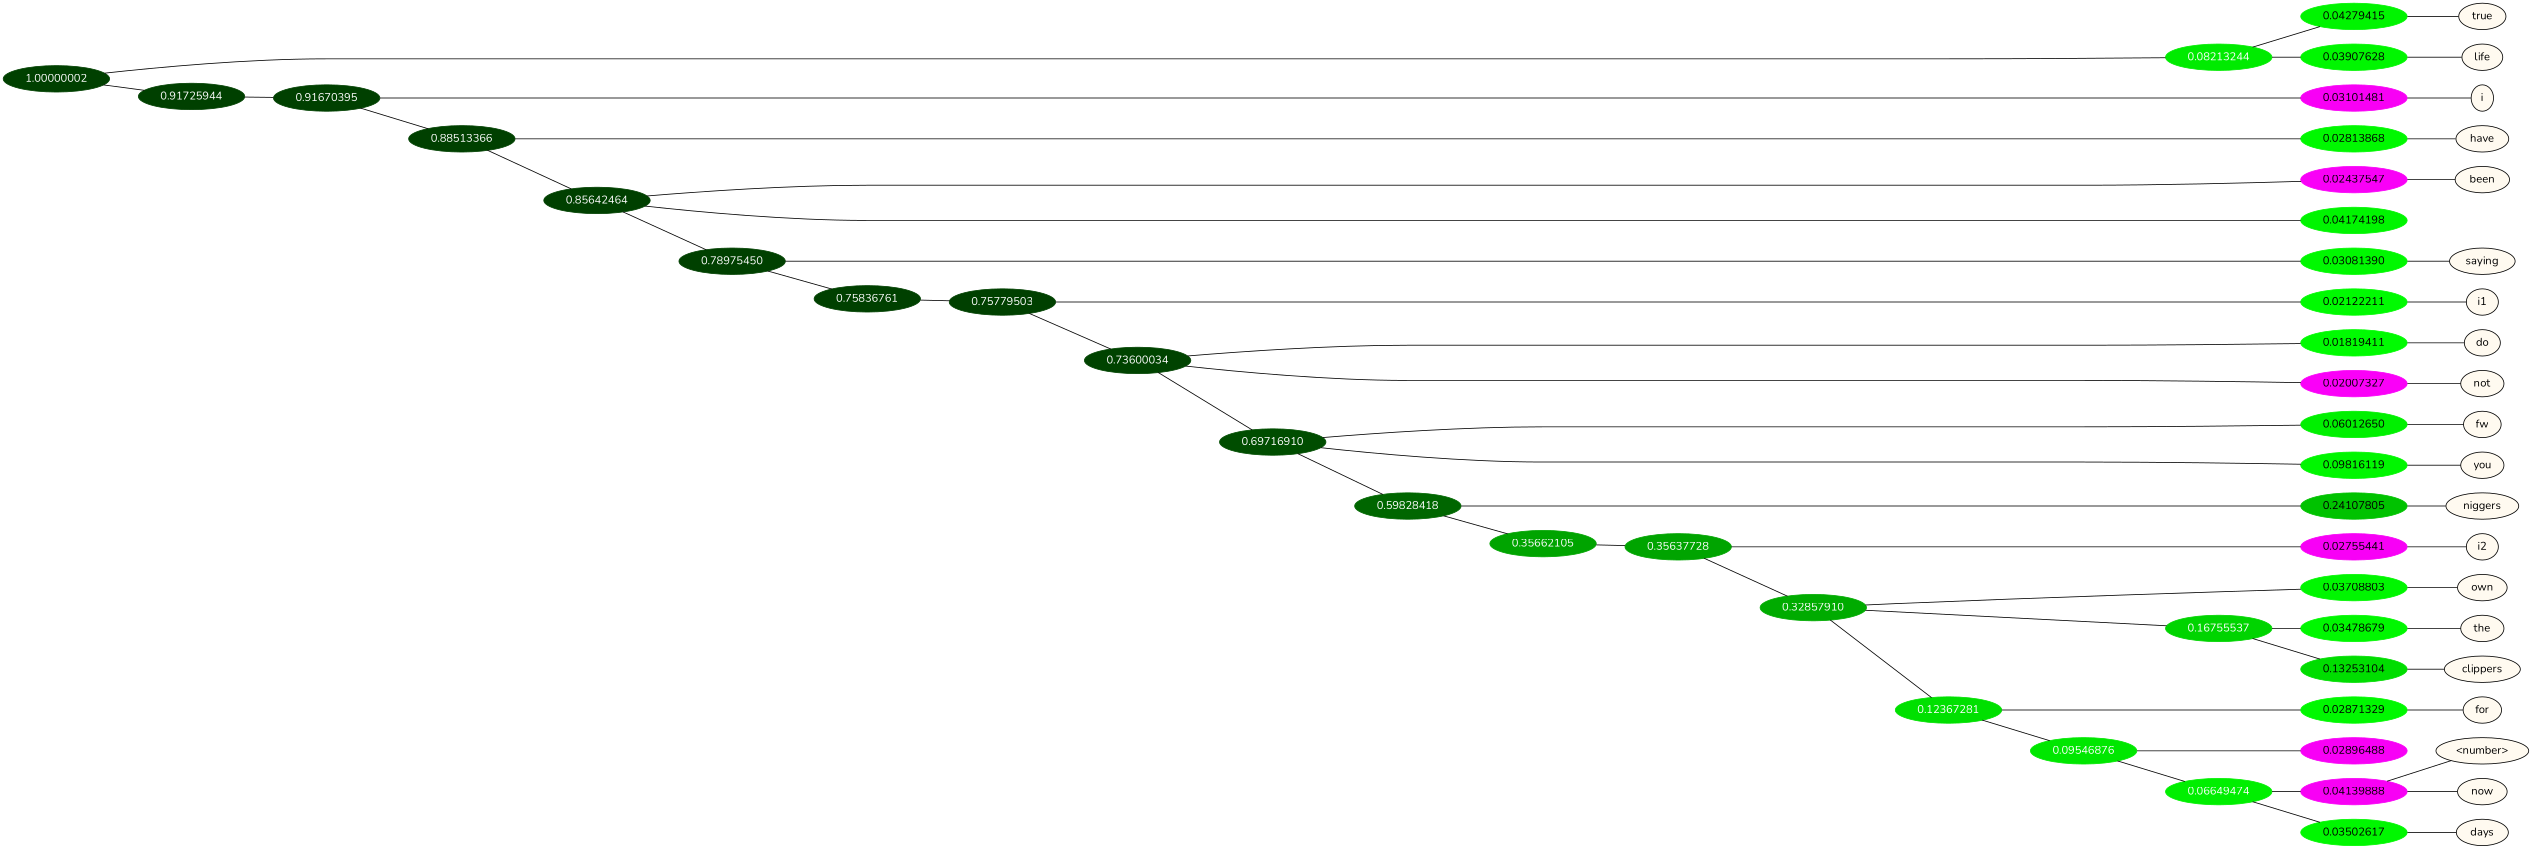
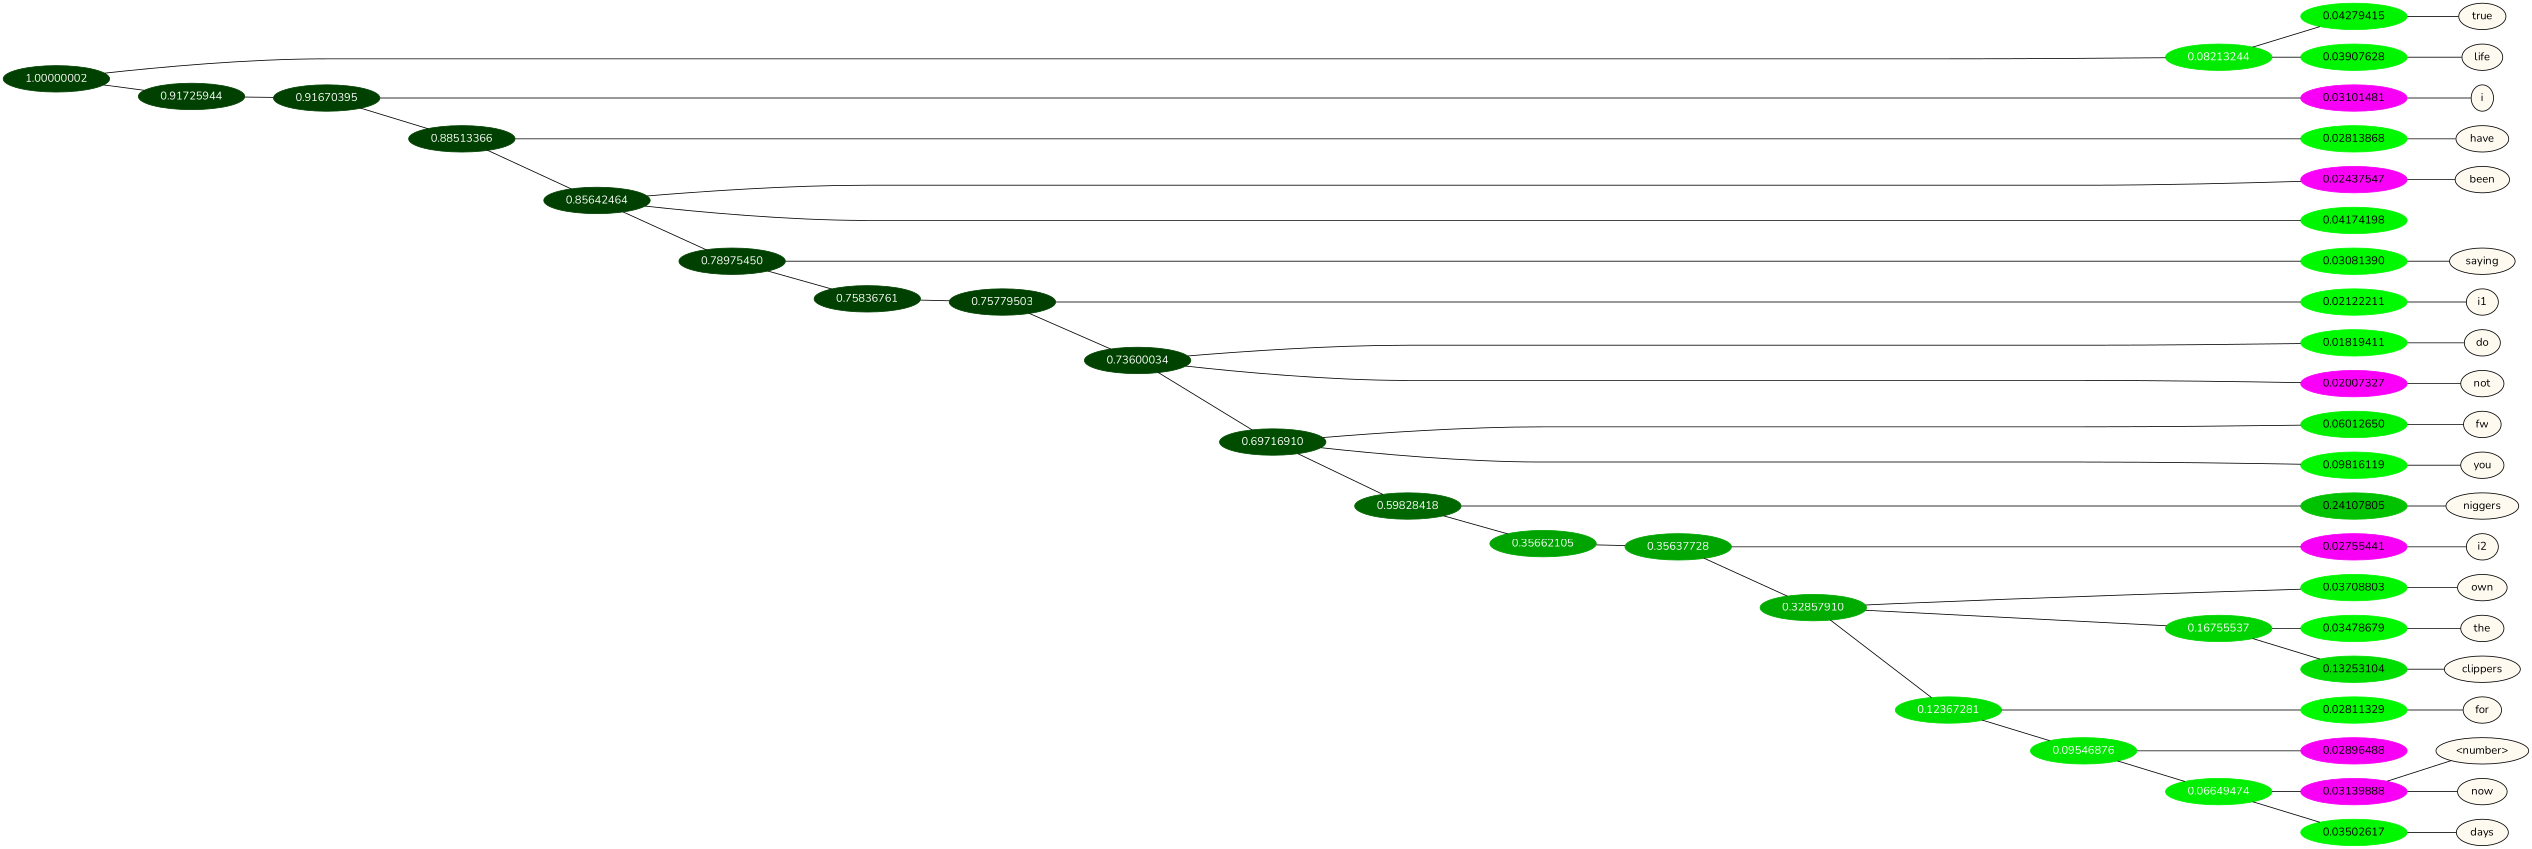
(2354, 710) -> (2354, 710)
(2354, 792) -> (2354, 792)
